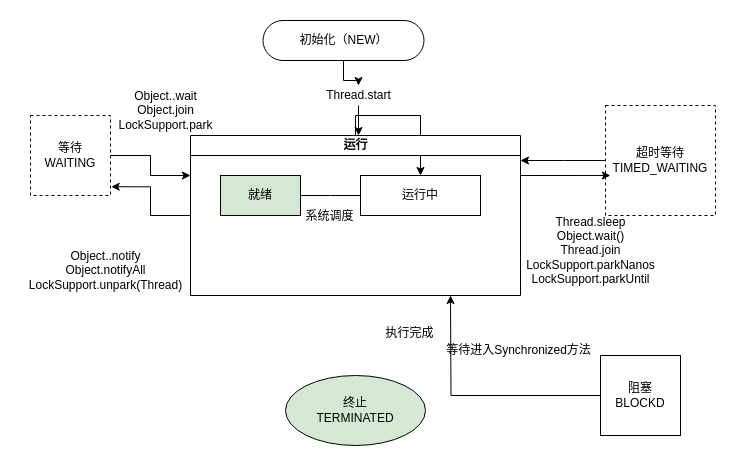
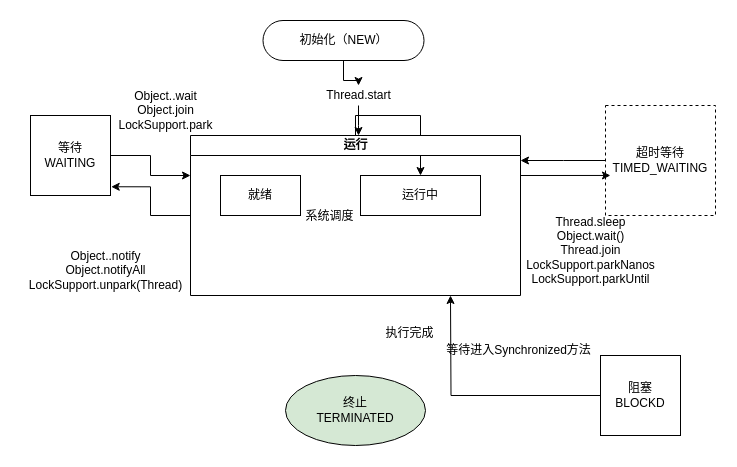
(71, 156) -> (71, 156)
(261, 196) -> (261, 196)
(331, 196) -> none
